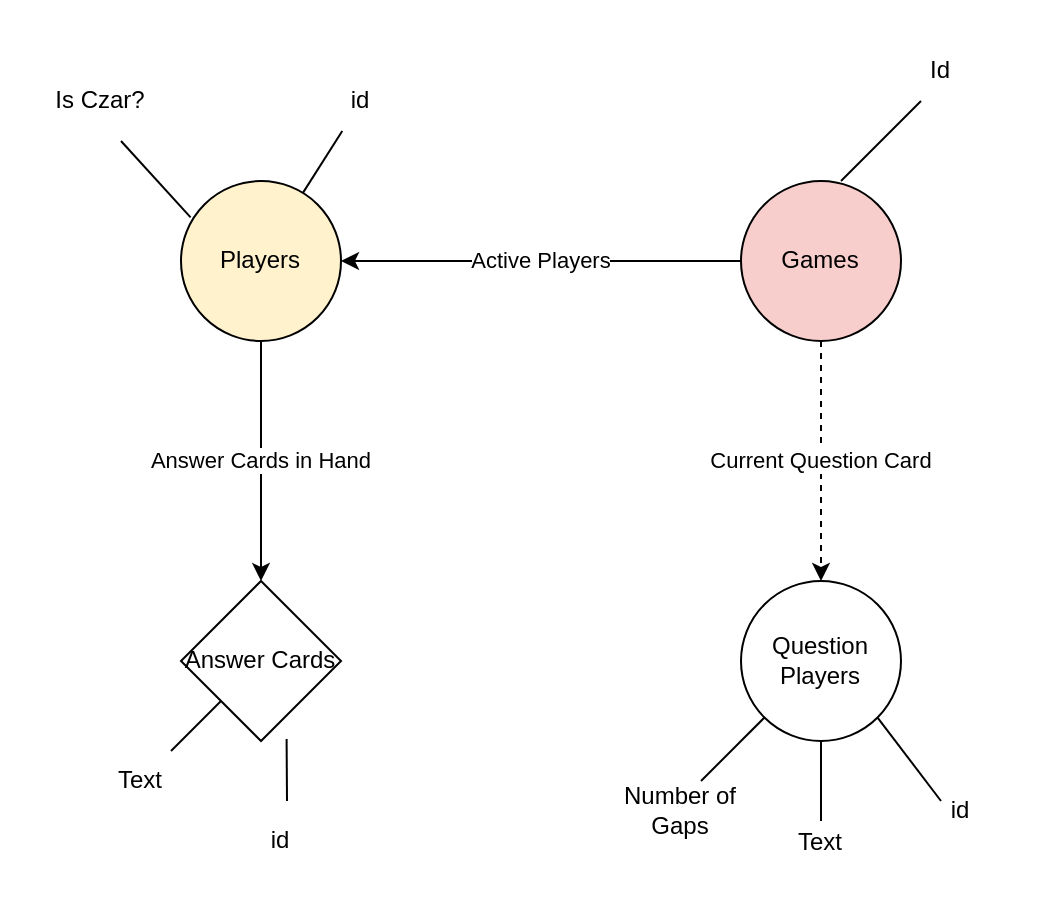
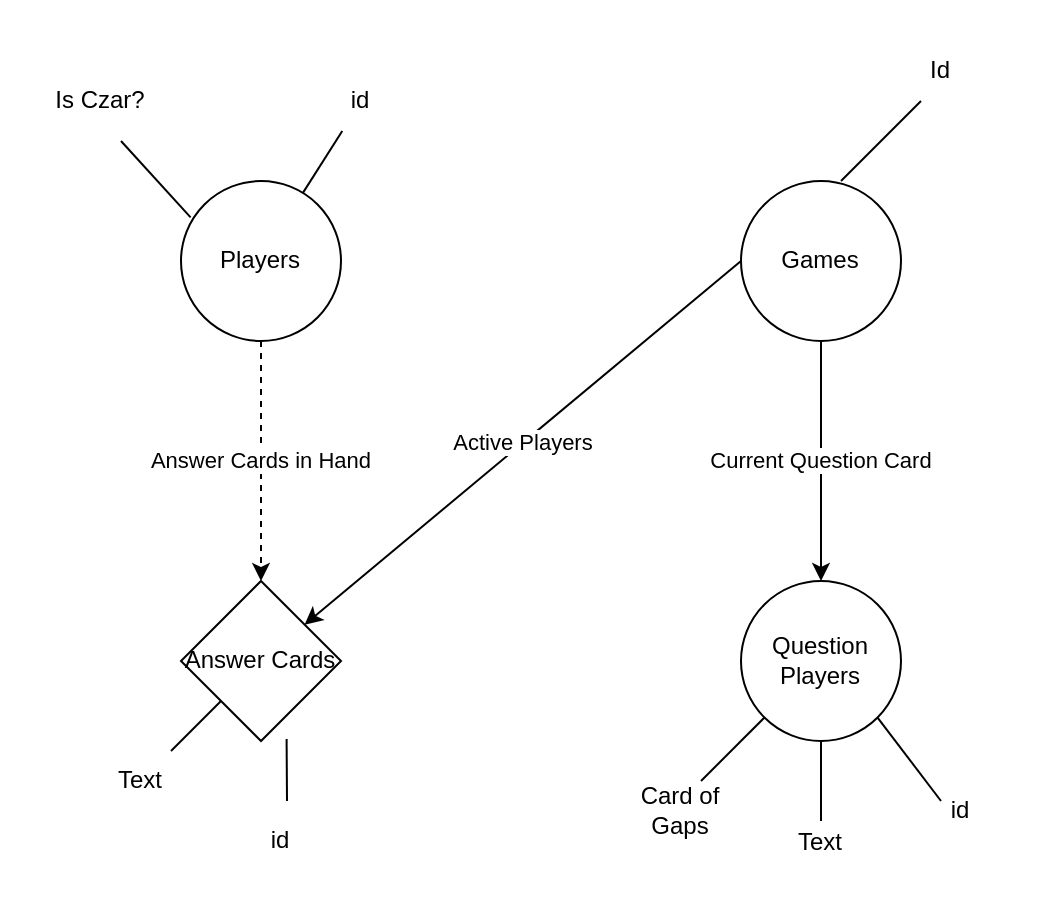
(261, 261) -> (261, 261)
(548, 261) -> (630, 353)
(821, 261) -> (821, 261)
(261, 397) -> (261, 397)
(821, 397) -> (821, 397)
(681, 811) -> (681, 811)
